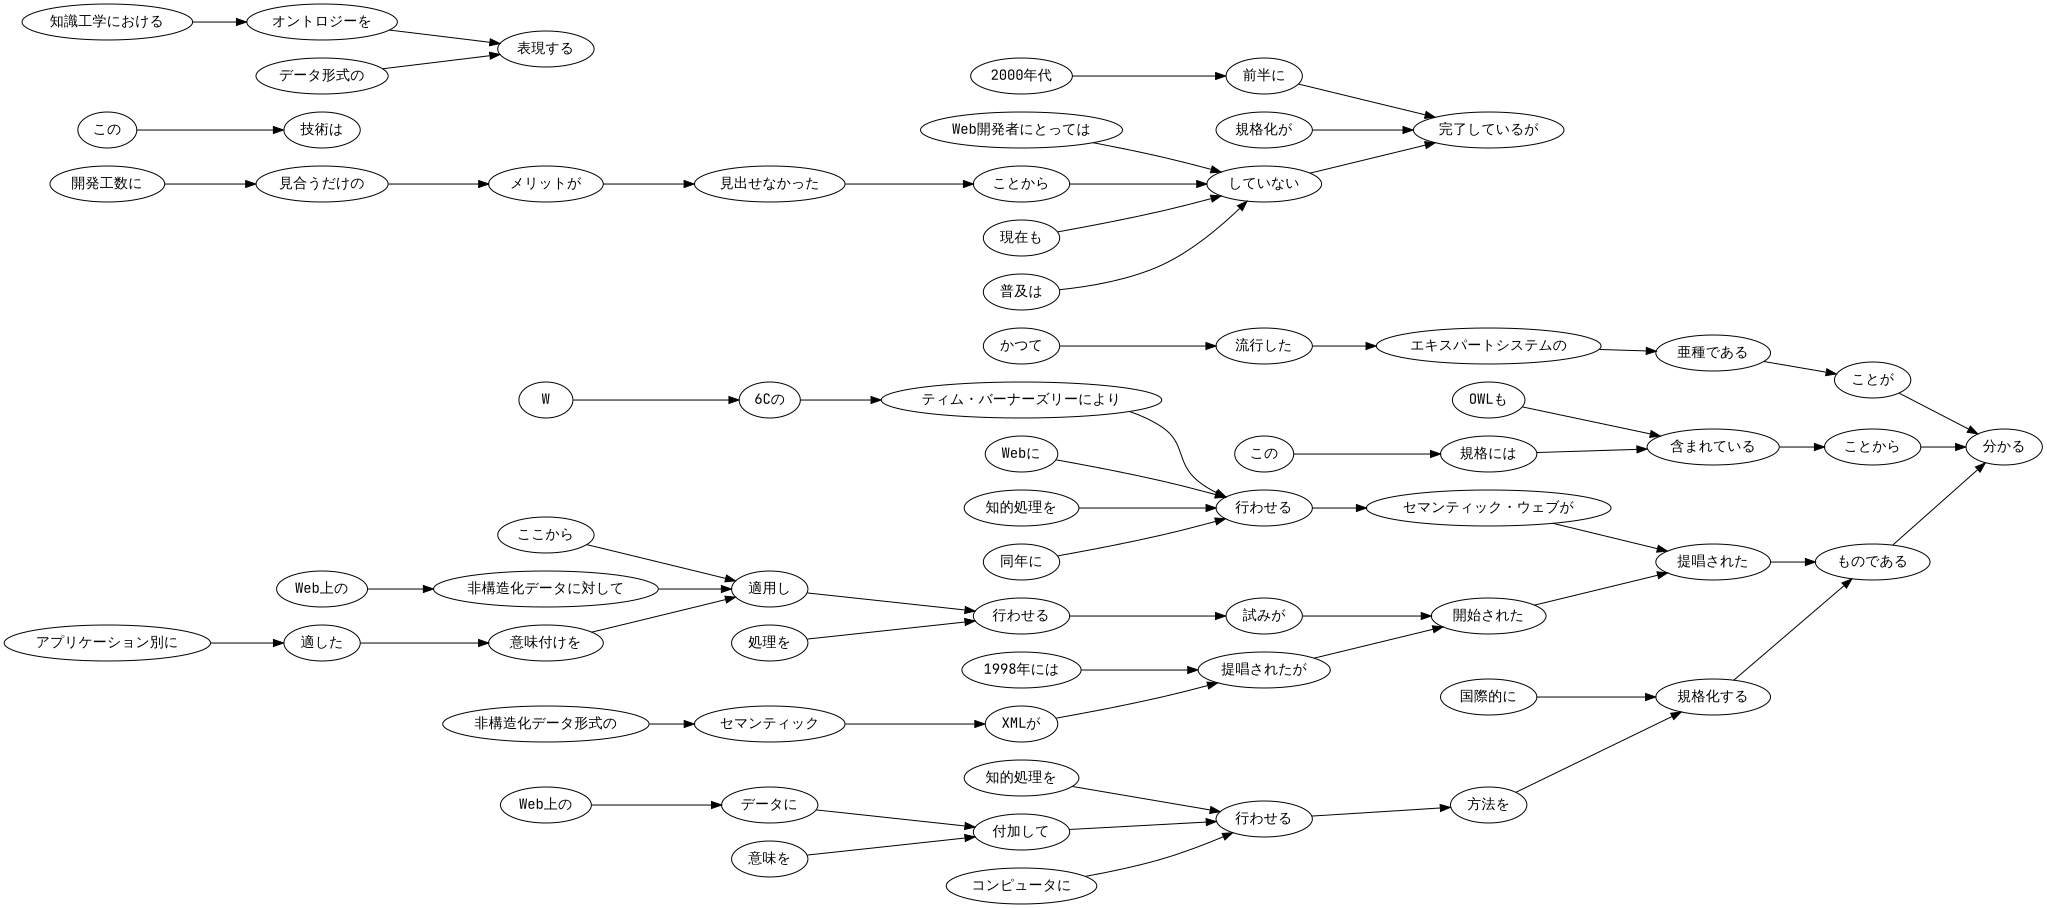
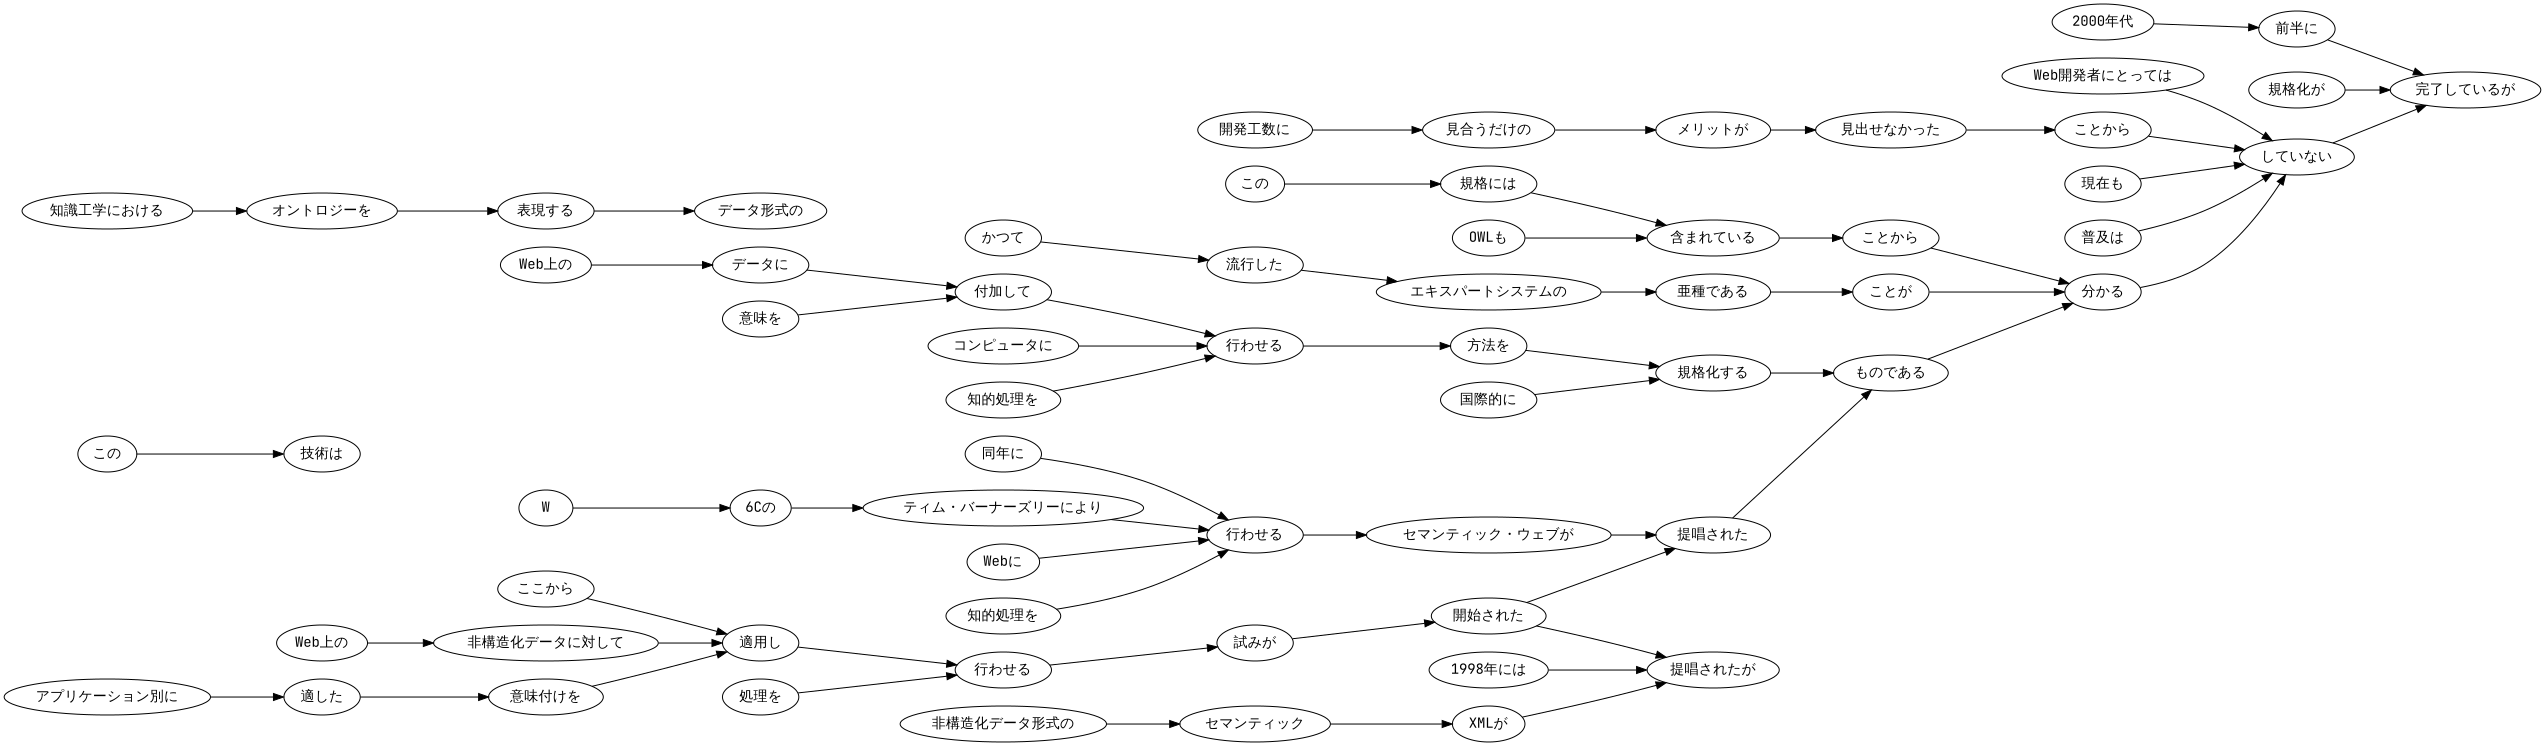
(436, 62) -> (639, 211)
none -> (2222, 252)
(1374, 644) -> (1596, 640)
